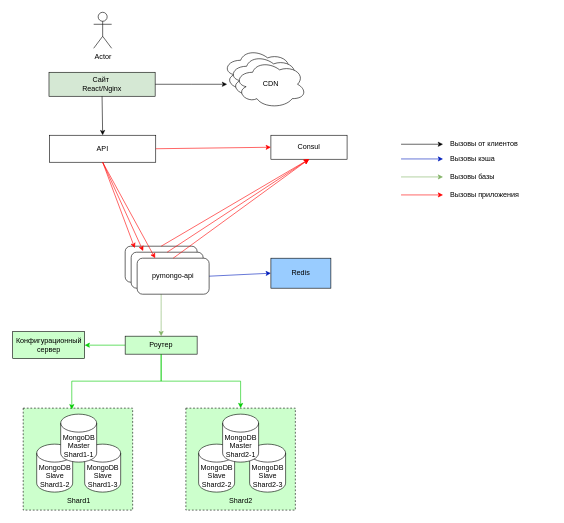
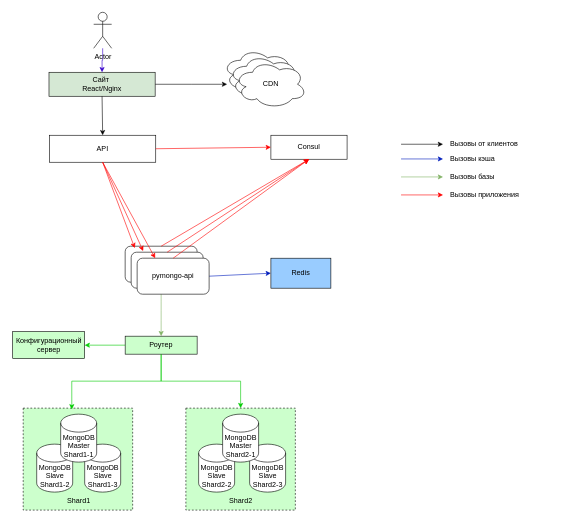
none -> (103, 58)
